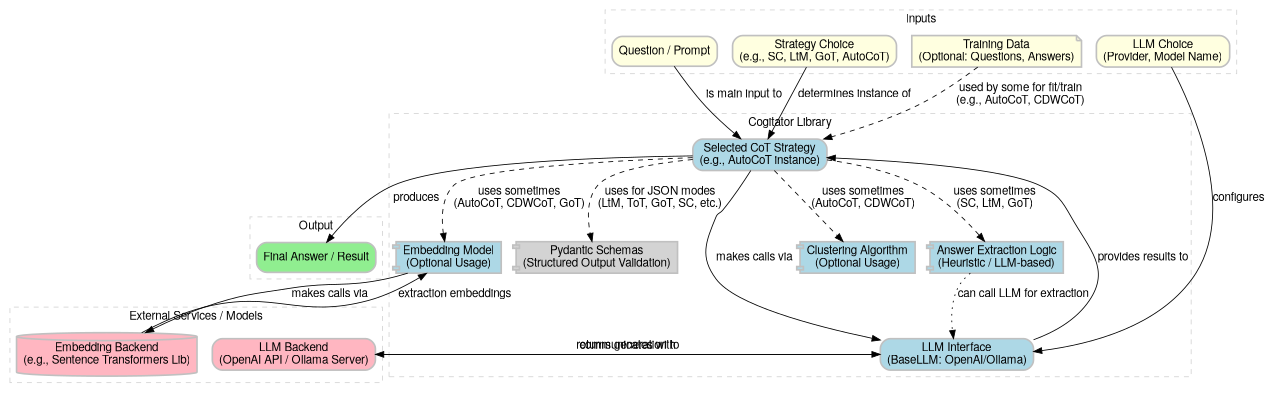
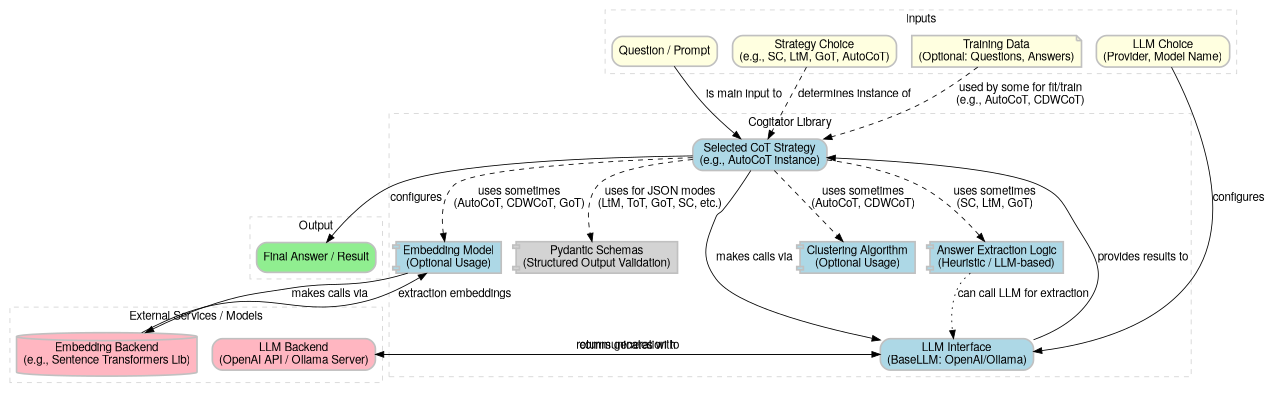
(789, 99) -> (789, 99)
(416, 198) -> (416, 198)
